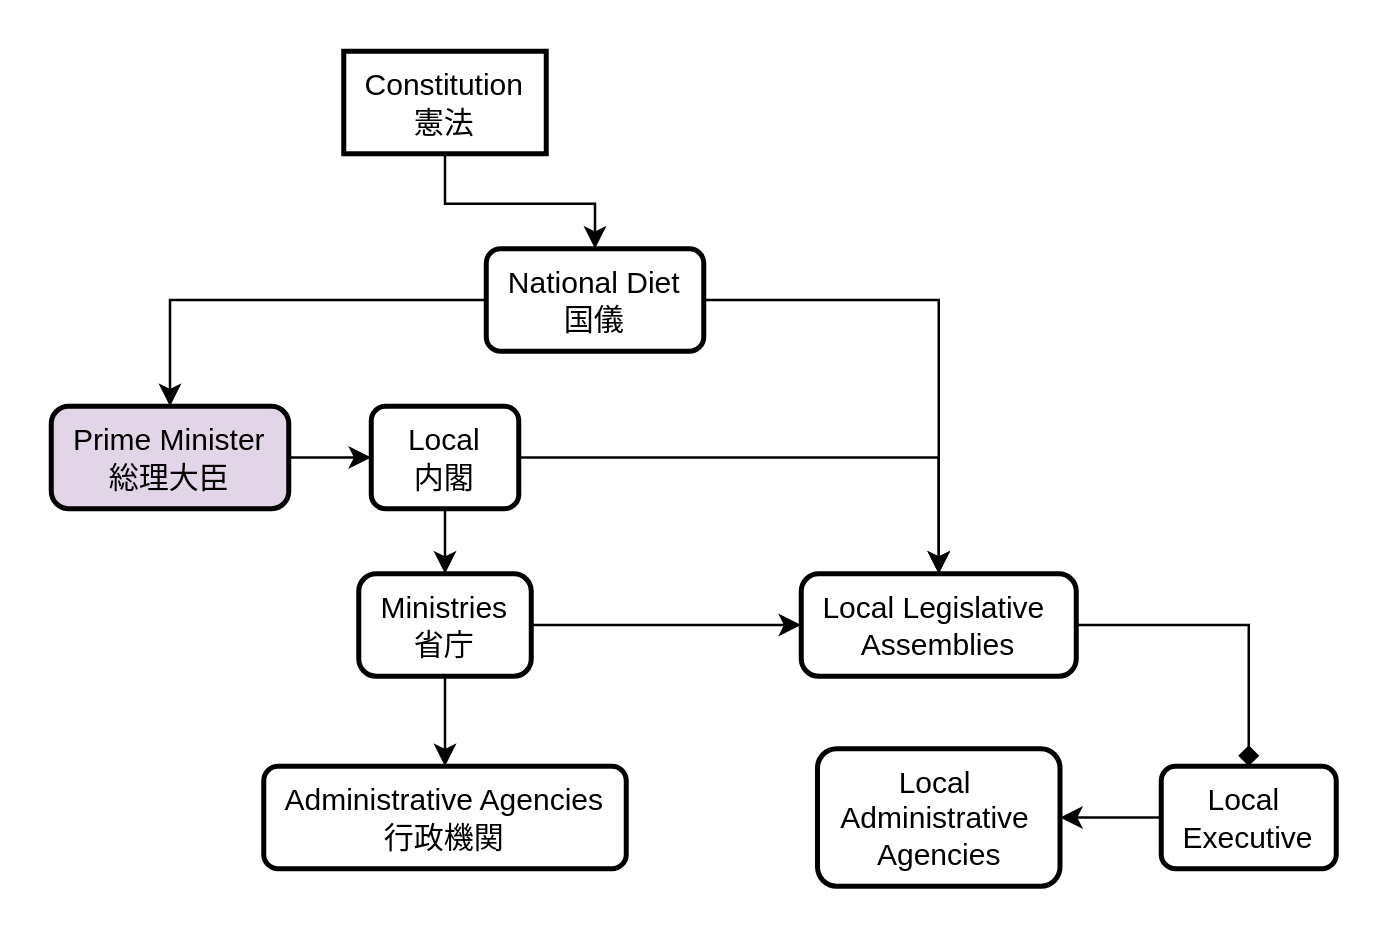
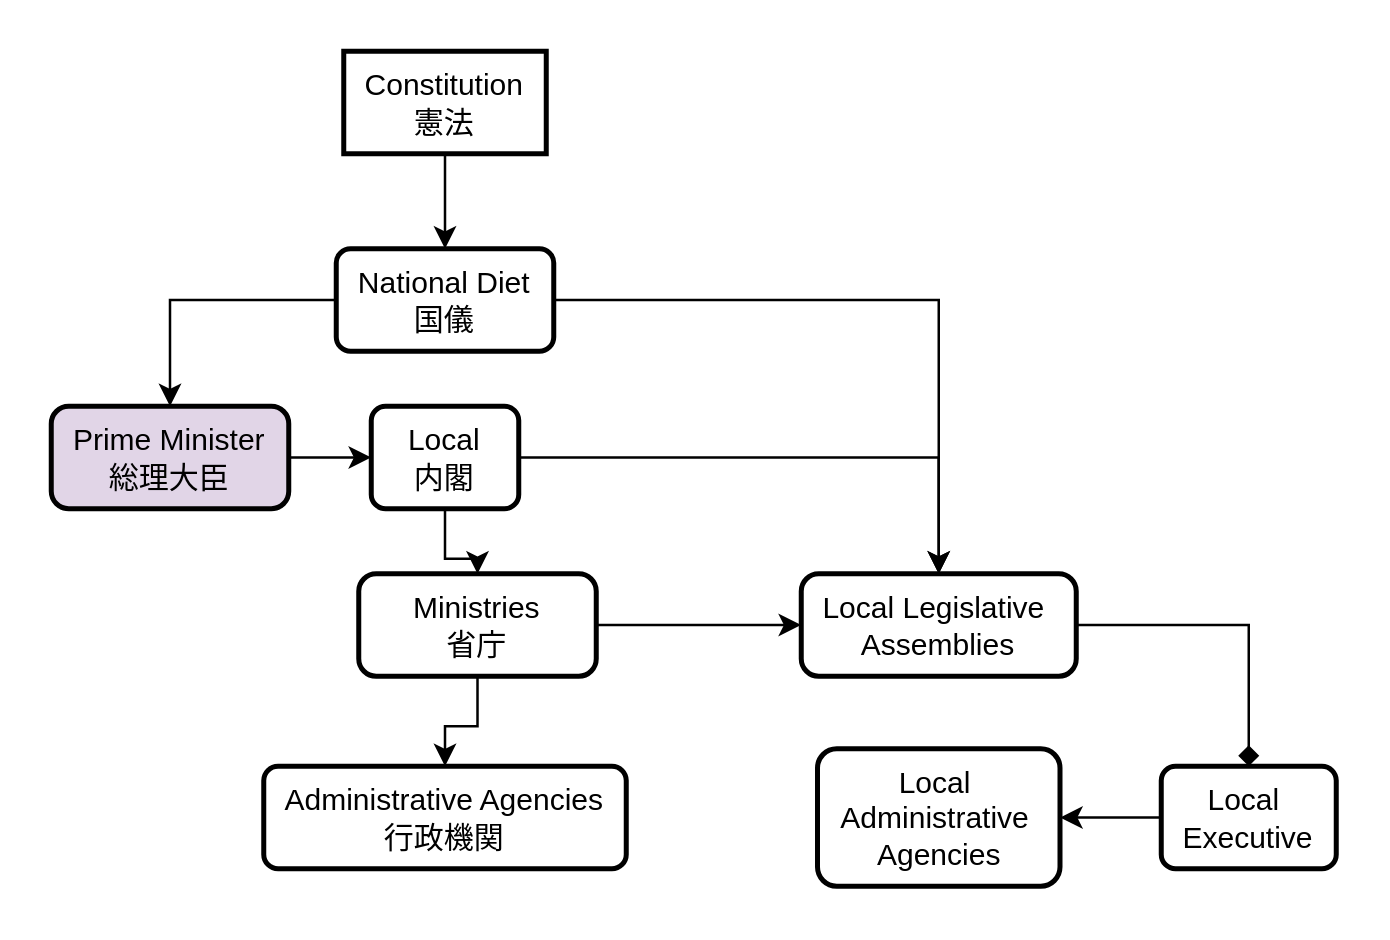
(595, 300) -> (445, 300)
(445, 625) -> (478, 625)
